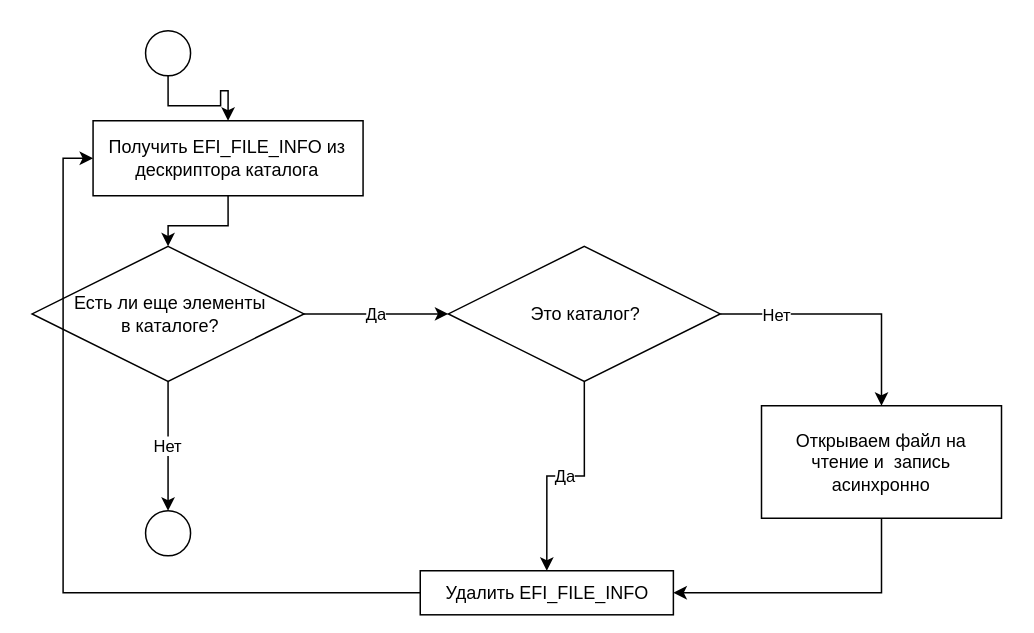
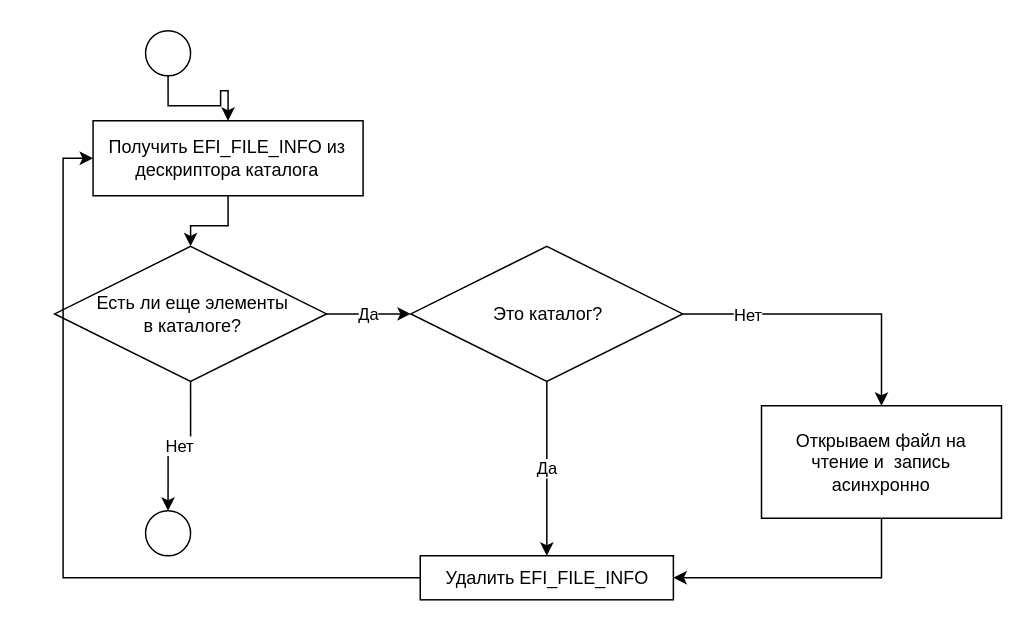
(168, 314) -> (190, 314)
(584, 314) -> (547, 314)
(547, 593) -> (547, 578)
